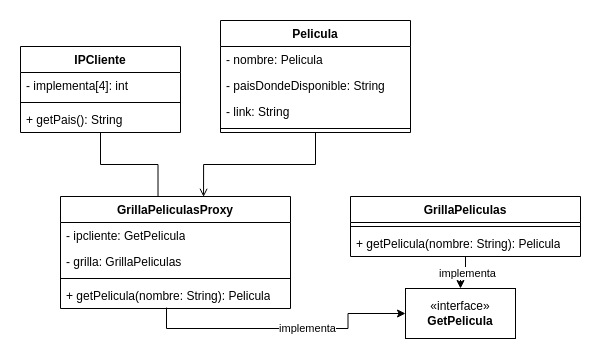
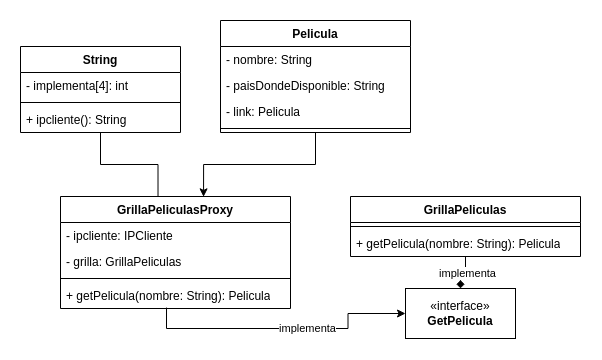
(101, 61) -> (101, 61)
(278, 61) -> (274, 61)
(264, 113) -> (268, 113)
(83, 121) -> (86, 121)
(204, 190) -> (204, 188)
(133, 237) -> (128, 237)
(461, 280) -> (461, 280)
